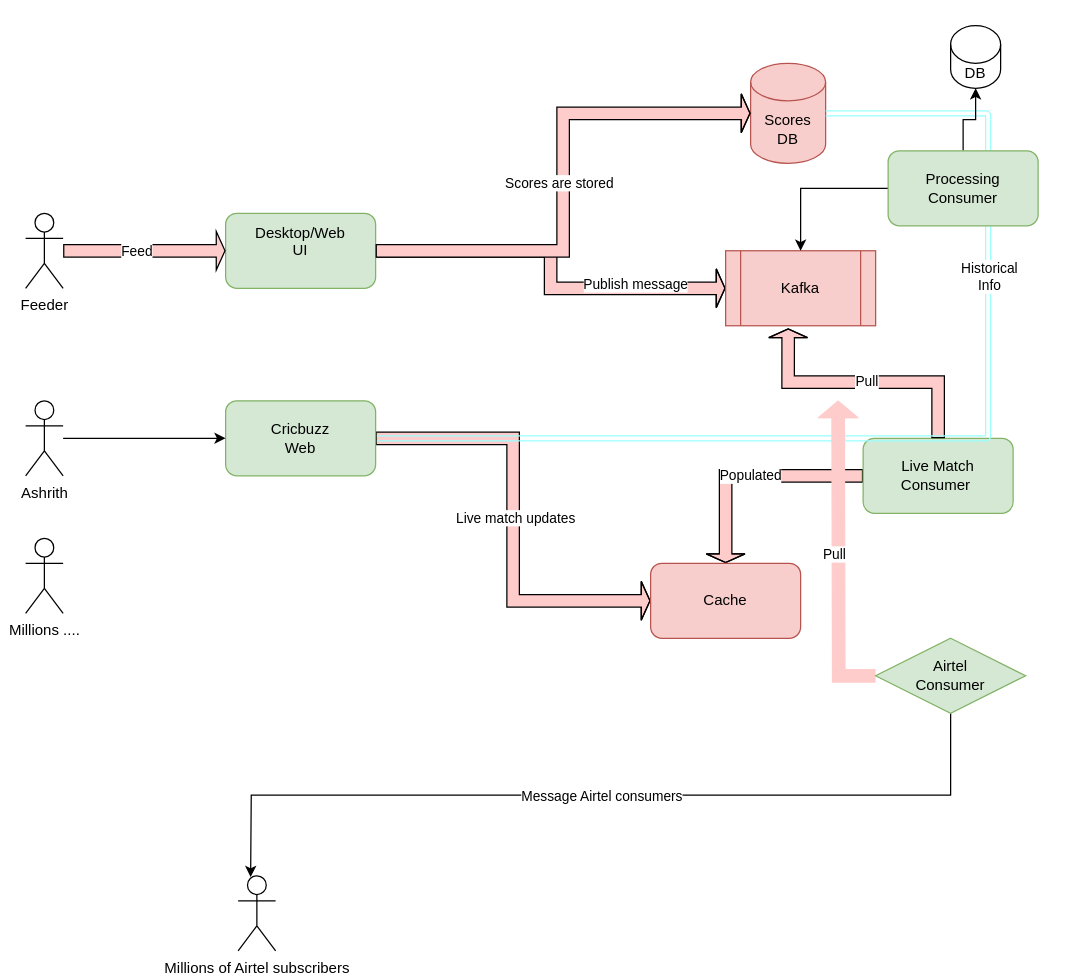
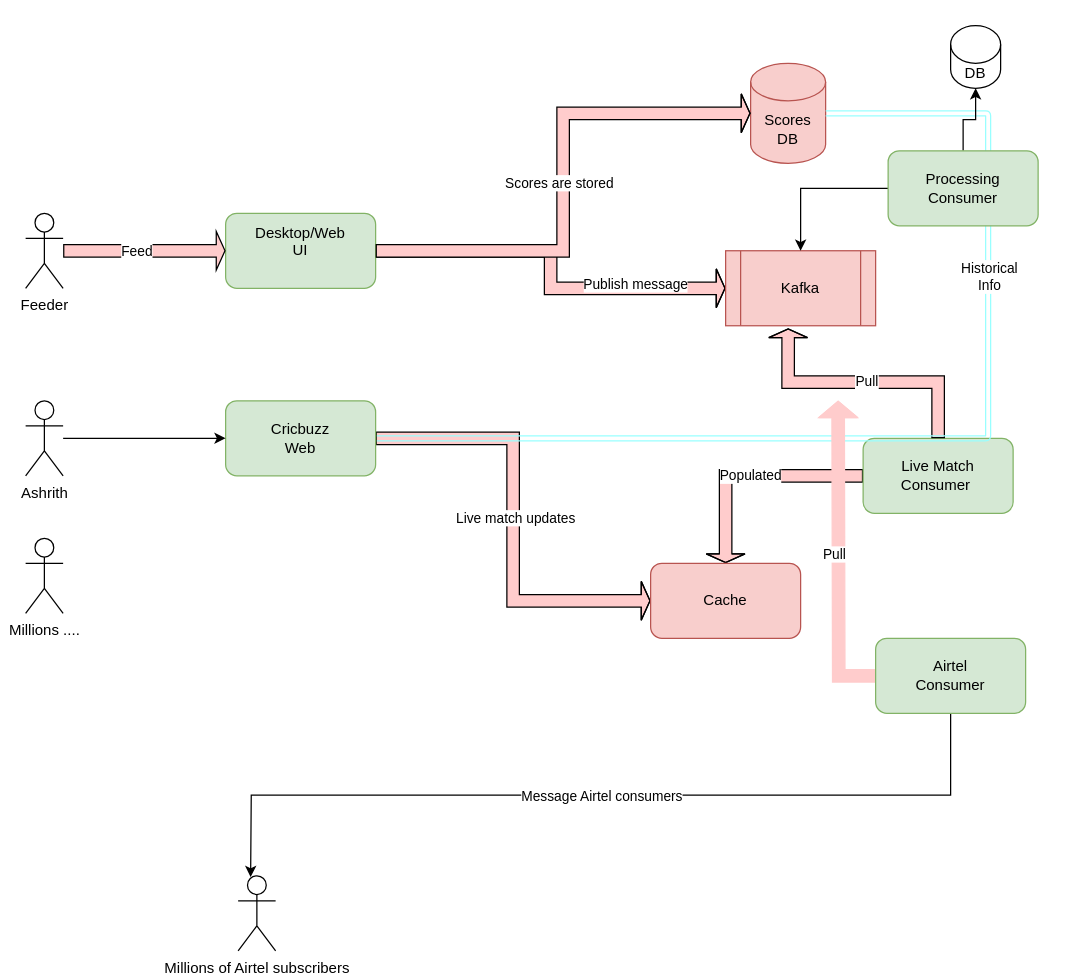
(951, 676) -> (951, 676)
